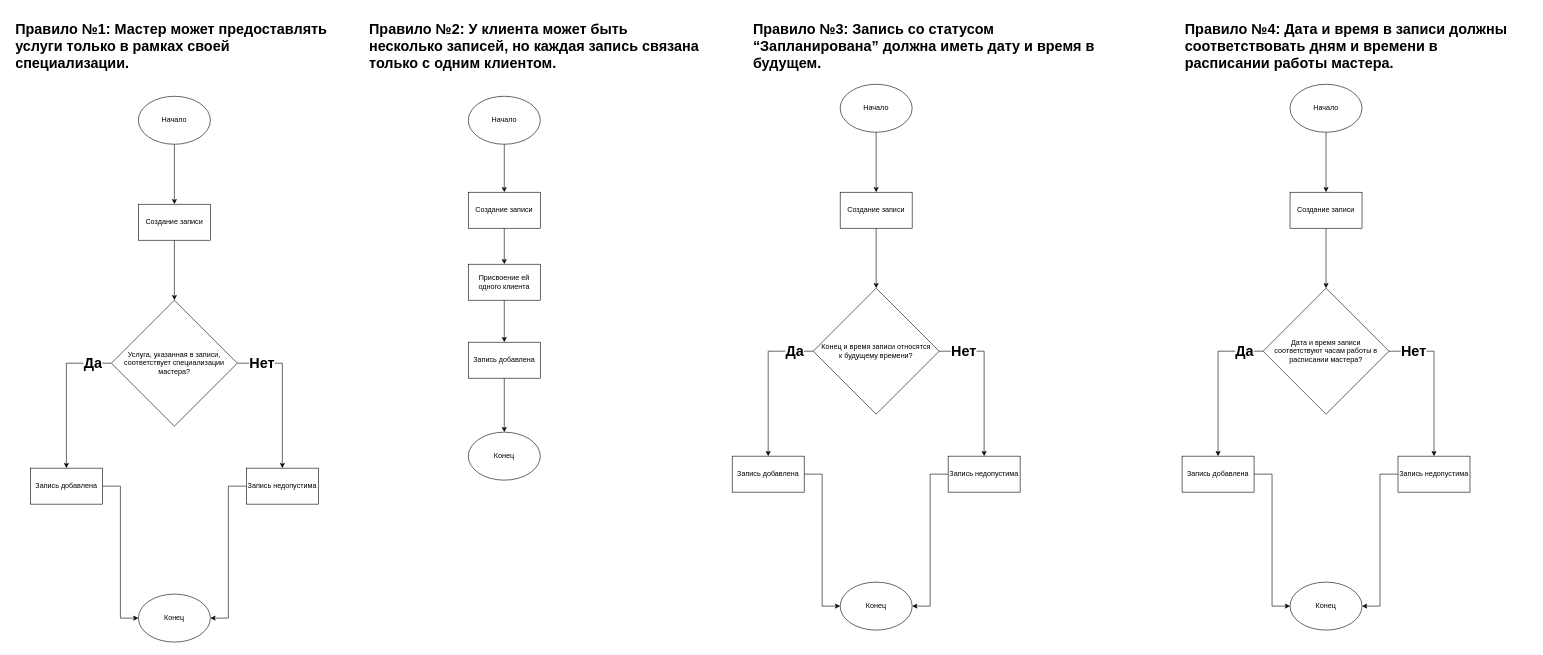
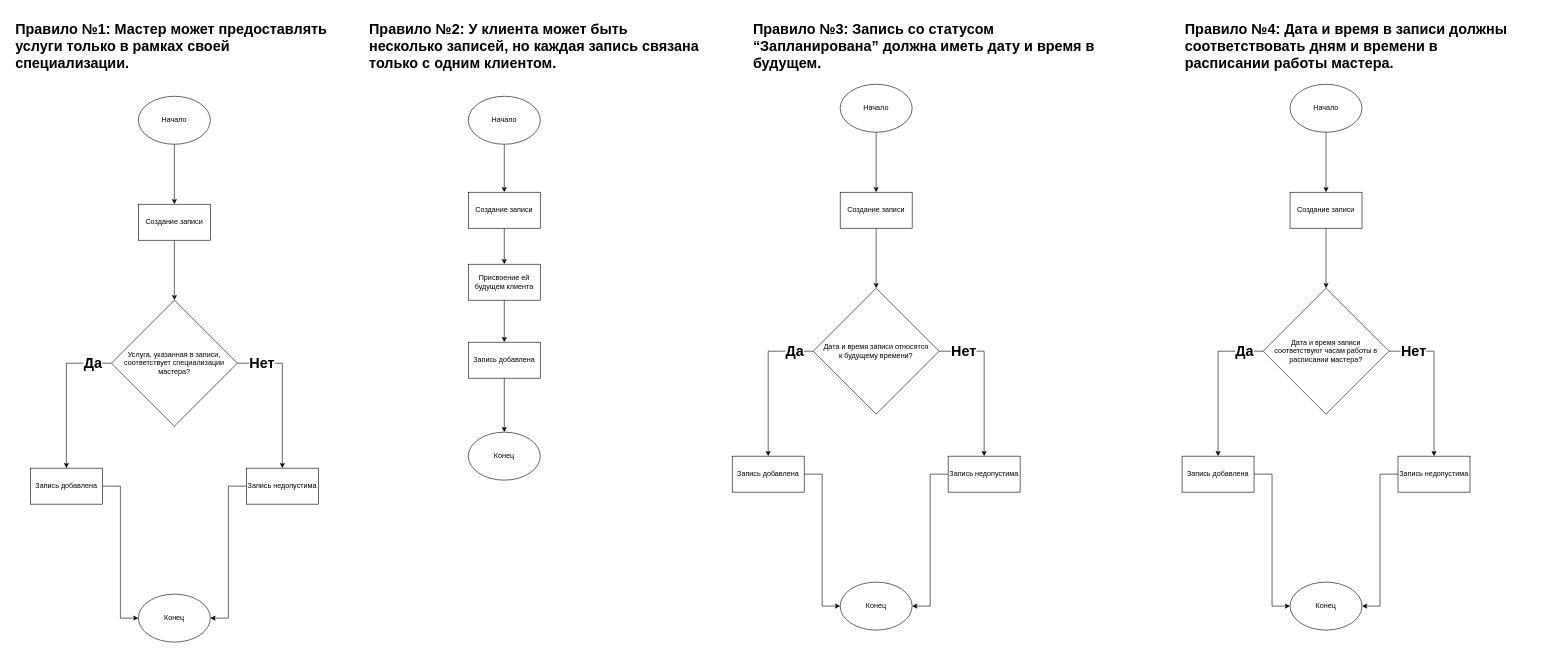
(504, 282) -> (504, 282)
(876, 351) -> (876, 351)
